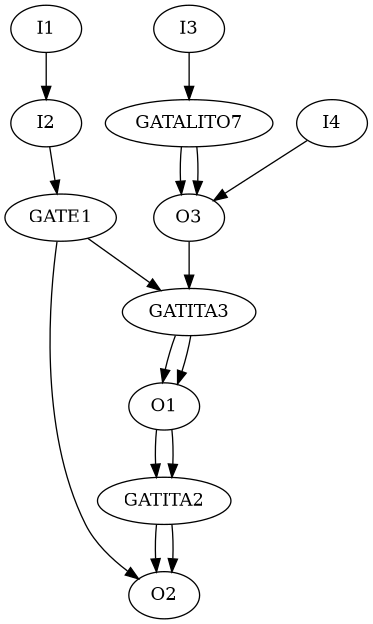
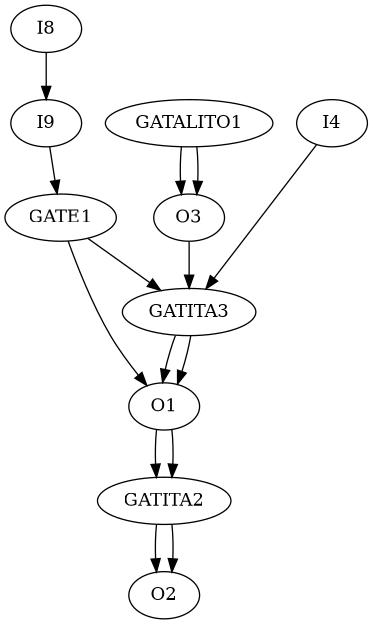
(46, 29) -> (46, 29)
(189, 29) -> none
(46, 123) -> (46, 123)
(189, 123) -> (189, 123)
(266, 167) -> (265, 211)
(55, 417) -> (97, 311)
